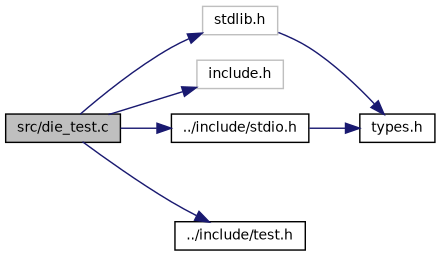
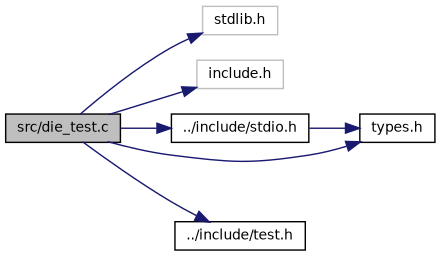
(330, 63) -> (227, 161)
